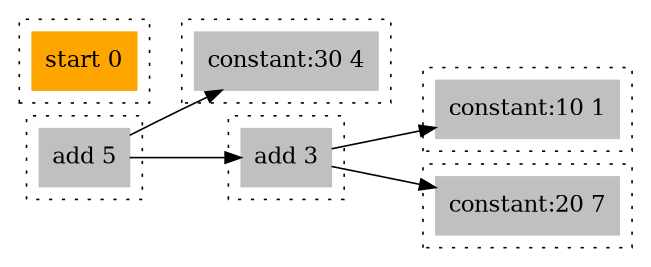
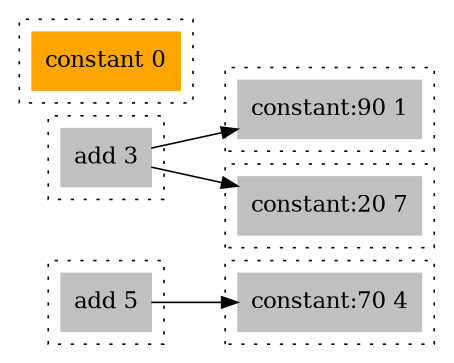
(84, 61) -> (106, 61)
(286, 61) -> (330, 302)
(528, 109) -> (330, 109)
(177, 158) -> none
